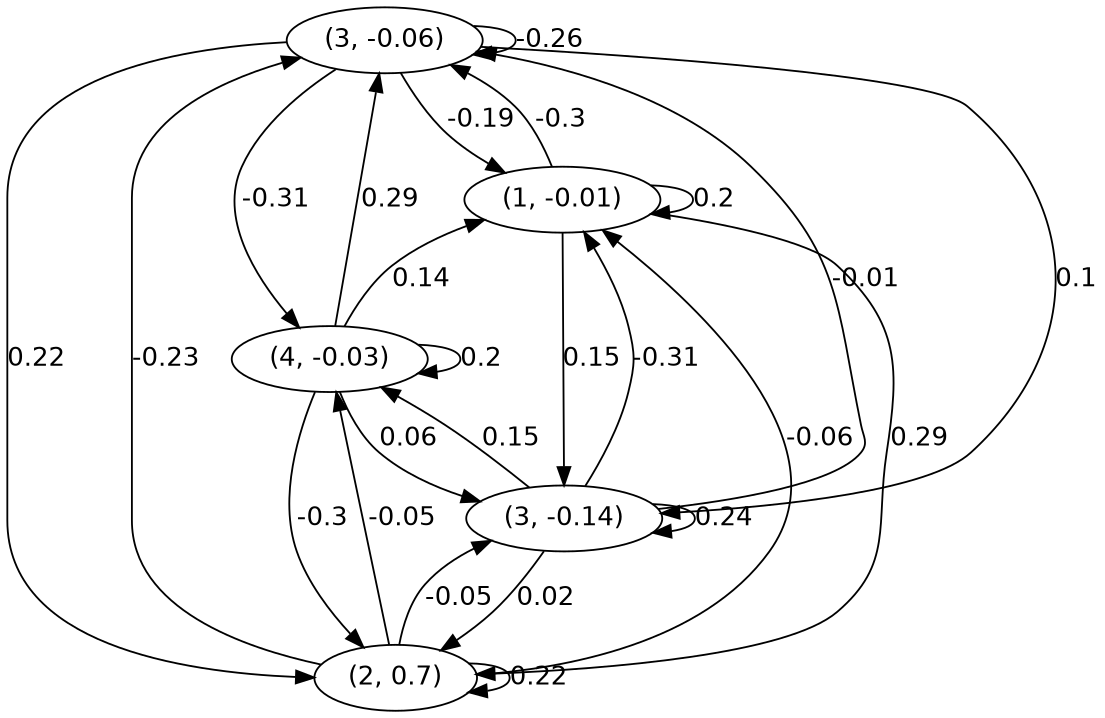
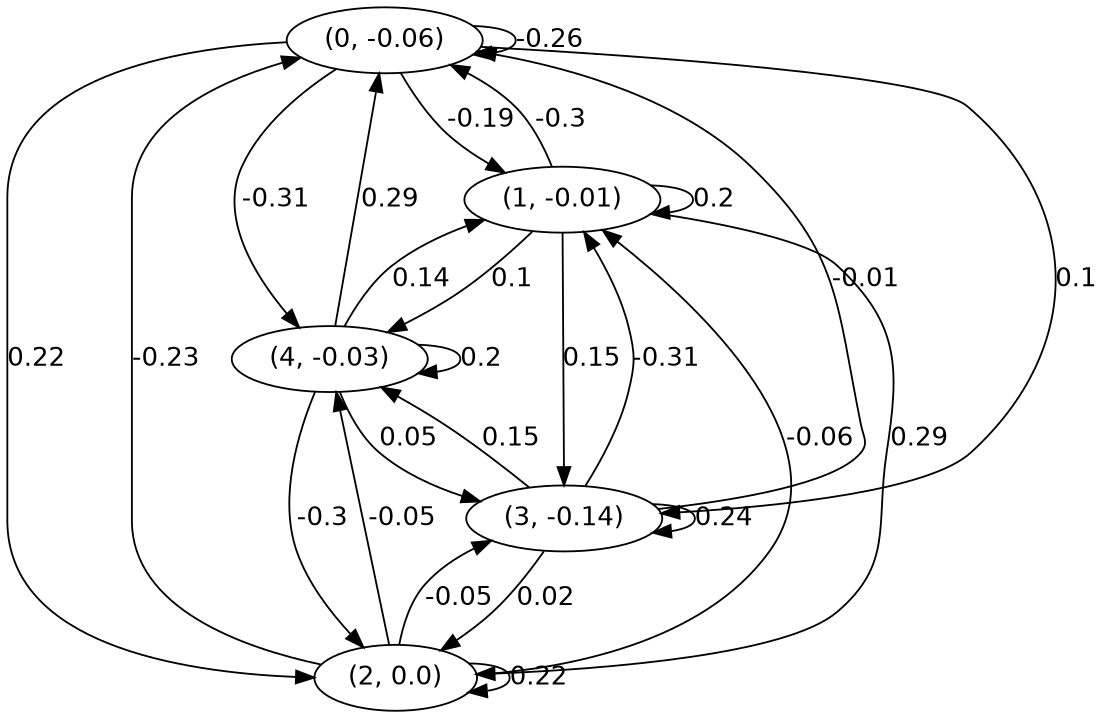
(385, 40) -> (385, 40)
none -> (472, 283)
(409, 439) -> (409, 439)
(396, 678) -> (396, 678)
